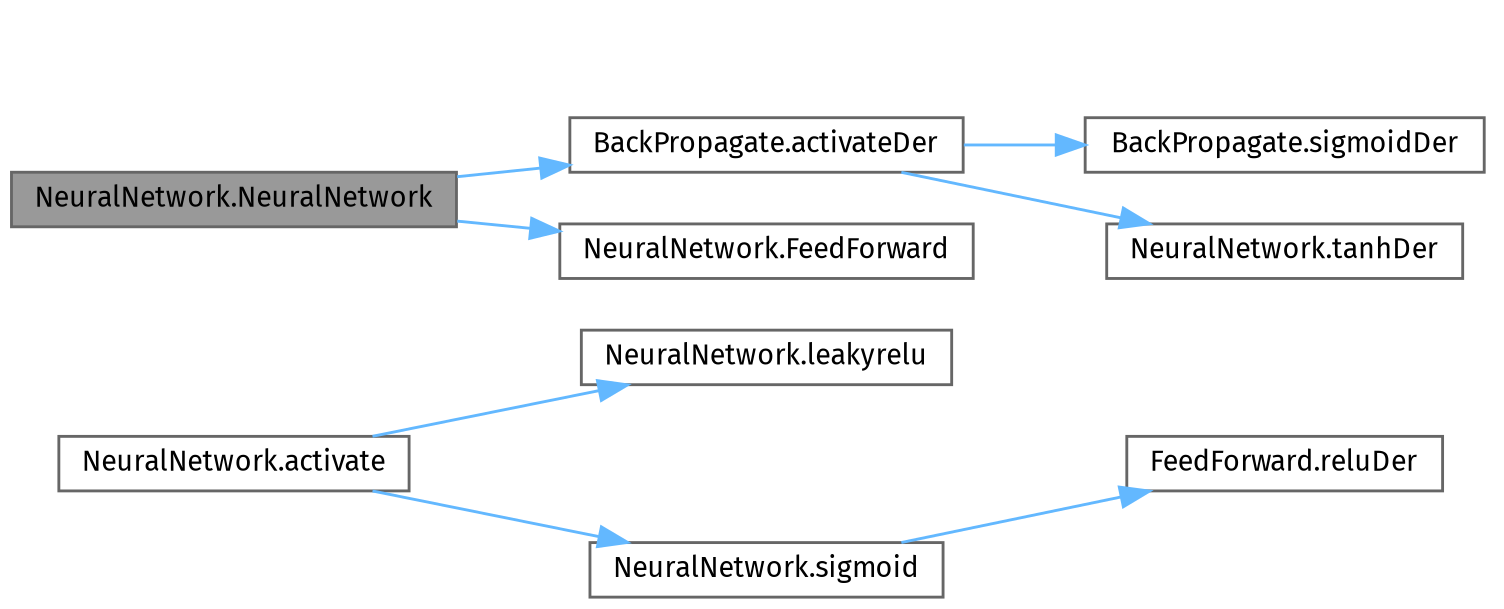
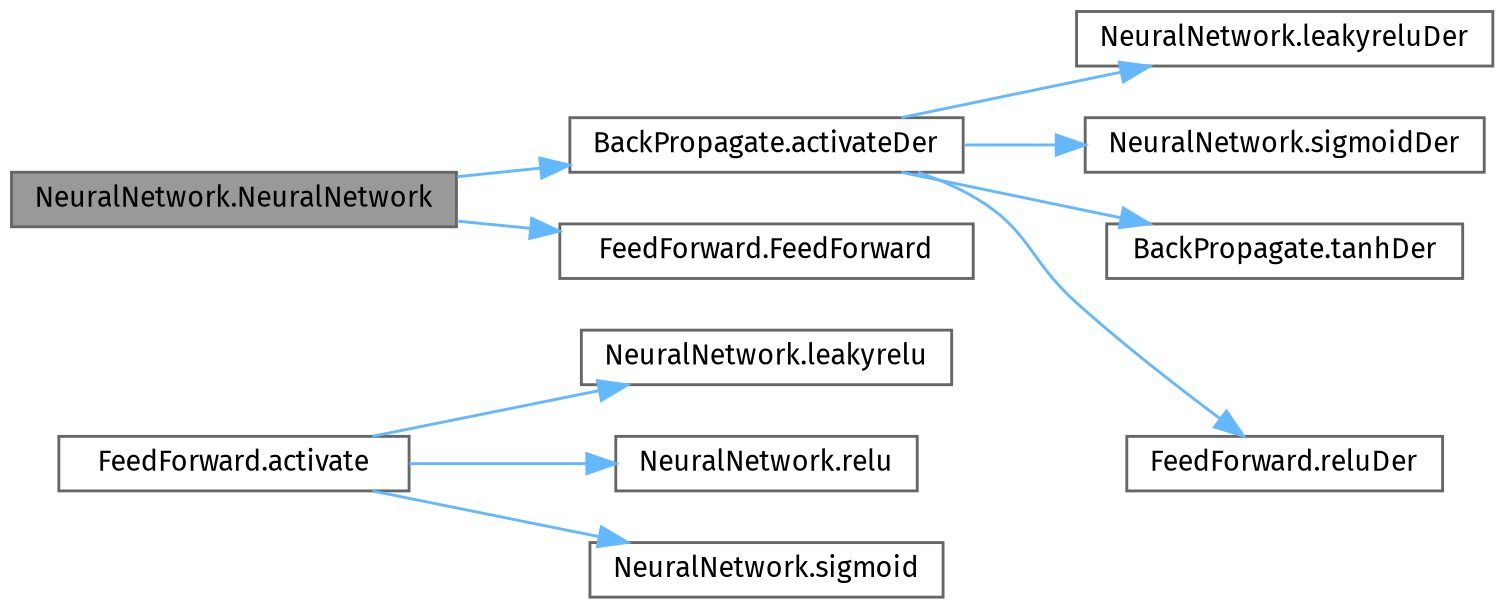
none -> (1285, 39)
(1285, 145) -> (1285, 145)
(767, 251) -> (767, 251)
(1285, 251) -> (1285, 251)
(234, 464) -> (234, 464)
none -> (767, 464)
(1011, 520) -> (1067, 294)
